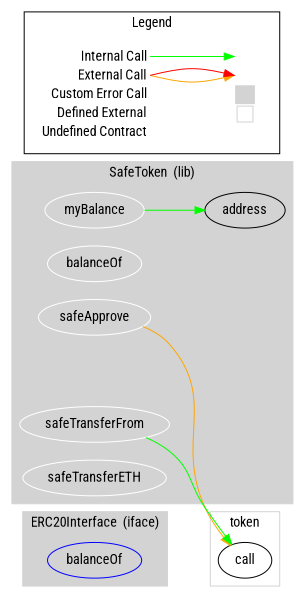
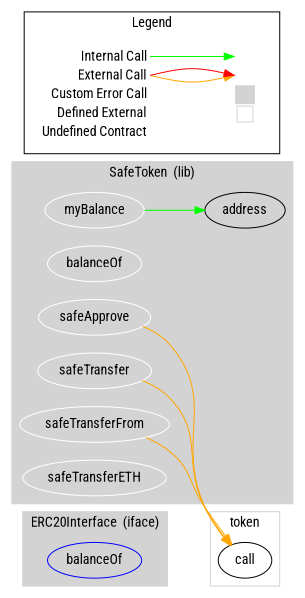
none -> (95, 371)
(189, 476) -> (187, 473)
